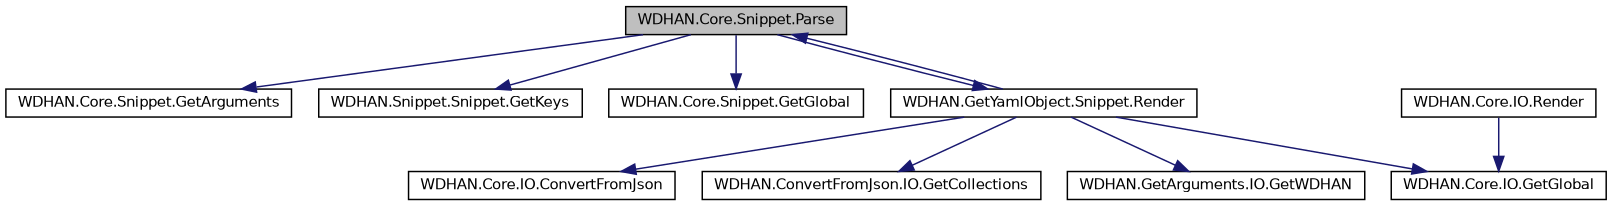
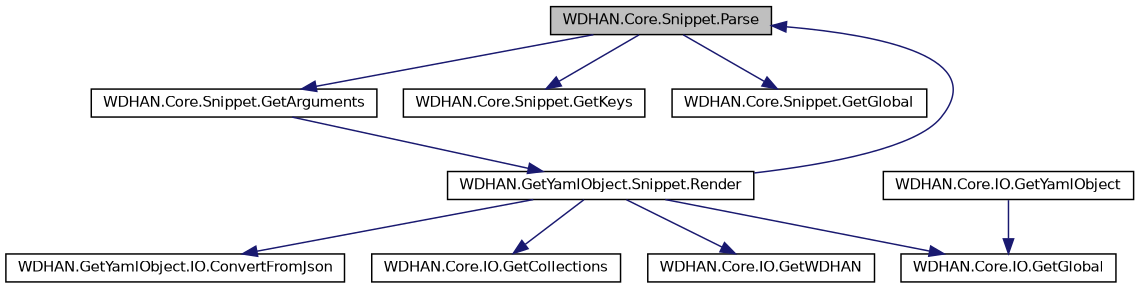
(875, 61) -> (410, 143)
(451, 103) -> (524, 103)
(1499, 103) -> (1008, 186)
(542, 186) -> (175, 268)
(872, 186) -> (496, 268)
(1216, 186) -> (761, 268)
